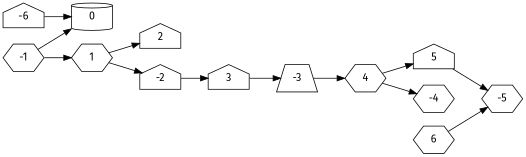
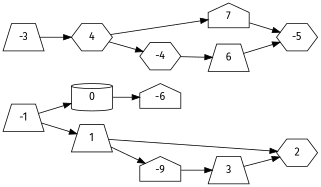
(54, 17) -> (122, 97)
(160, 37) -> (297, 153)
none -> (193, 57)
(24, 58) -> (24, 118)
(92, 58) -> (92, 138)
(434, 58) -> (229, 17)
(160, 78) -> (160, 170)
(229, 78) -> (229, 170)
(261, 78) -> (258, 163)
(434, 140) -> (229, 58)
